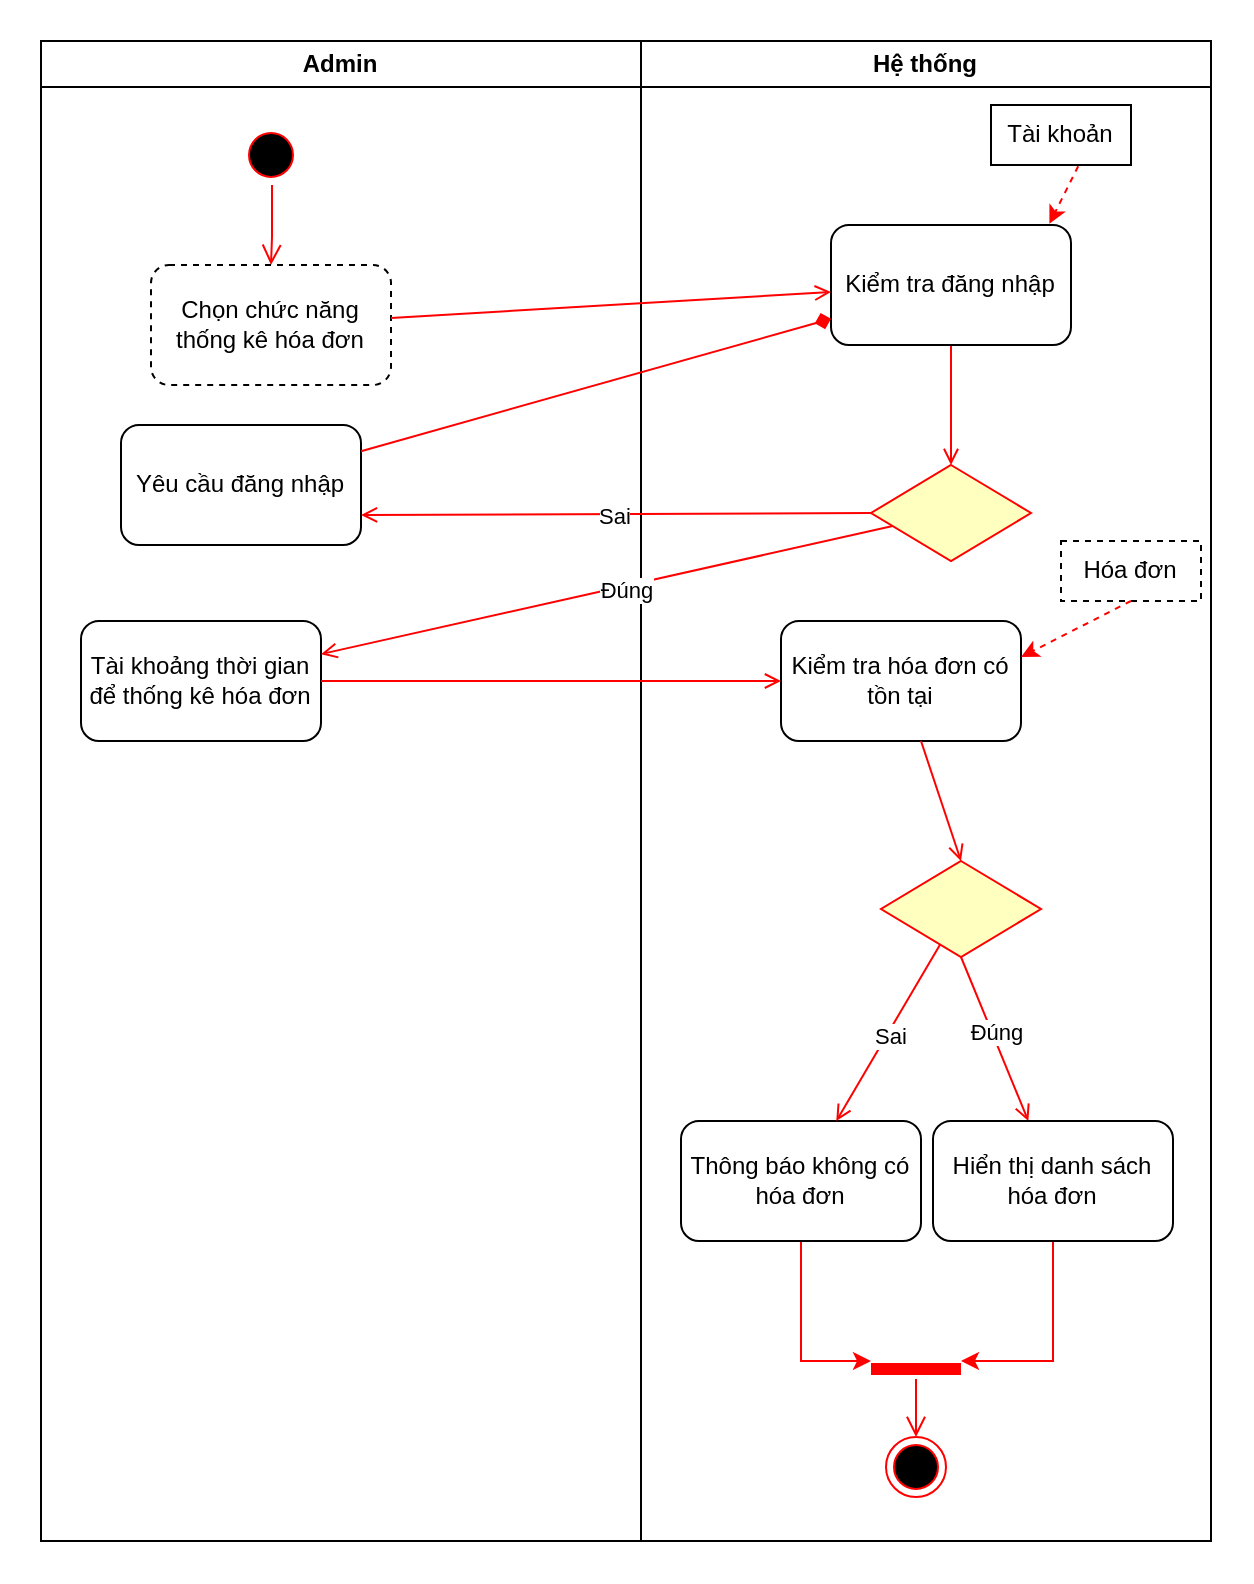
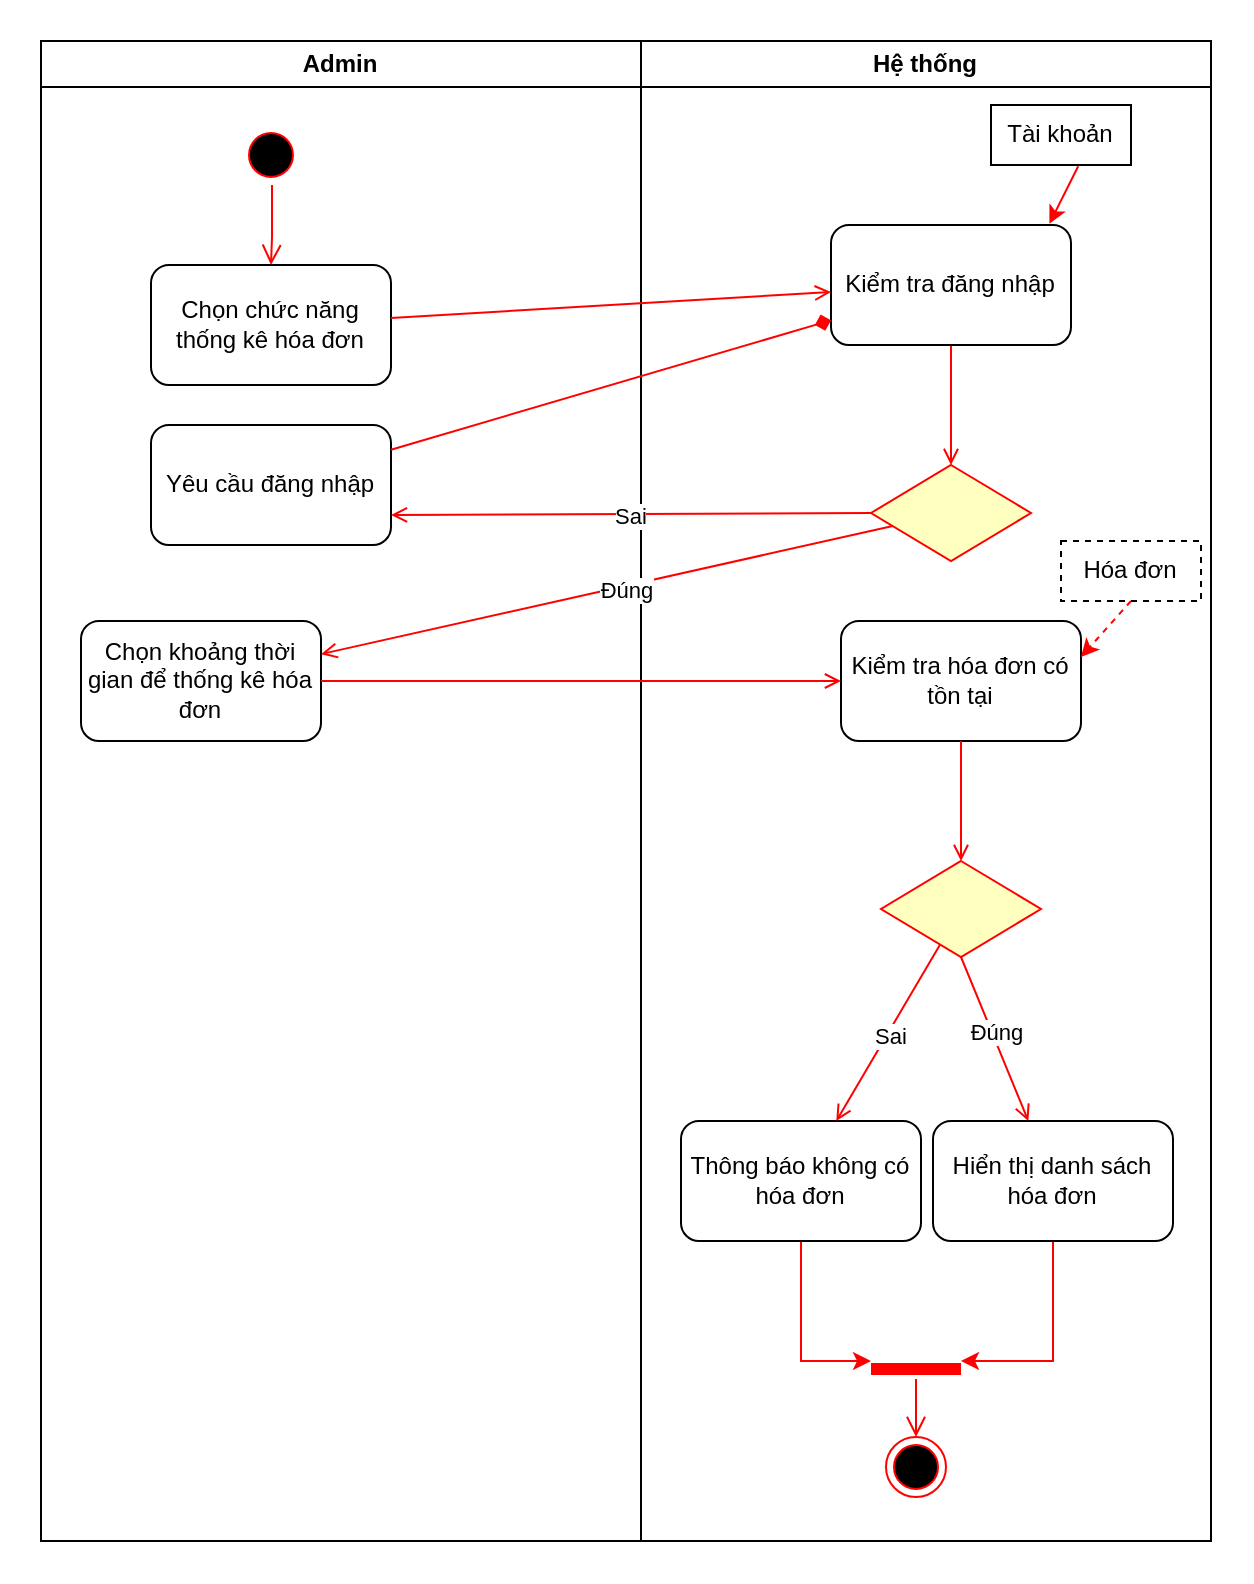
(1067, 189) -> (1067, 189)
(271, 325) -> (271, 325)
(241, 485) -> (271, 485)
(201, 681) -> (201, 681)
(901, 681) -> (961, 681)
